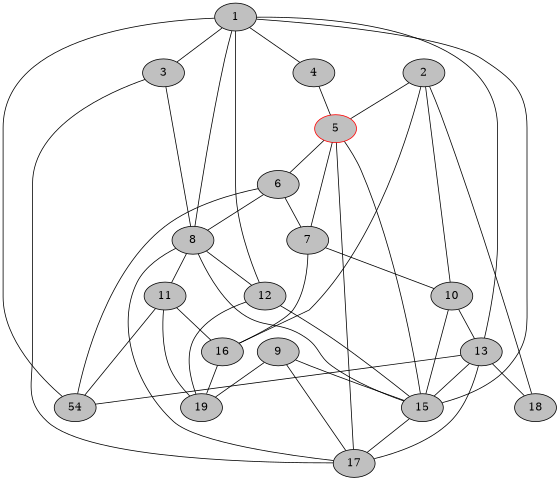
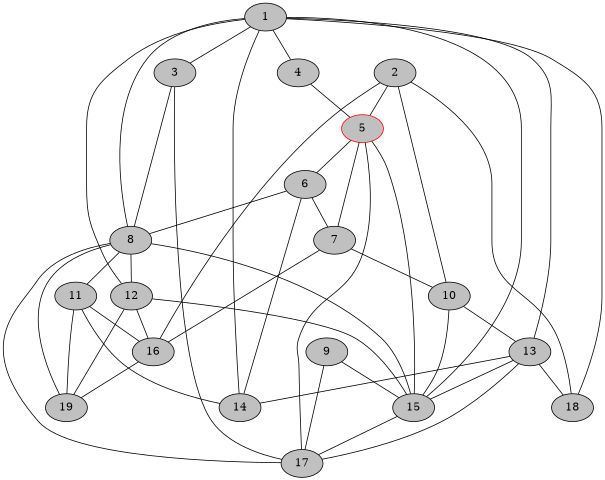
none -> (588, 86)
none -> (142, 324)
(240, 380) -> (40, 302)
(75, 408) -> (240, 408)
